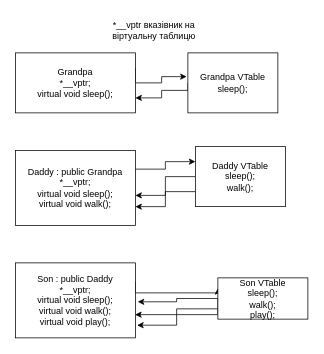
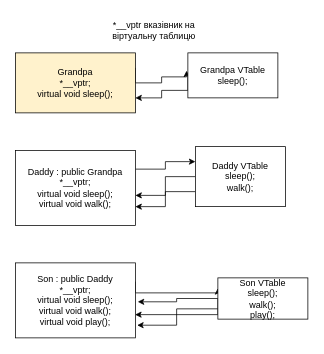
(75, 83) -> (75, 83)
(233, 83) -> (233, 75)
